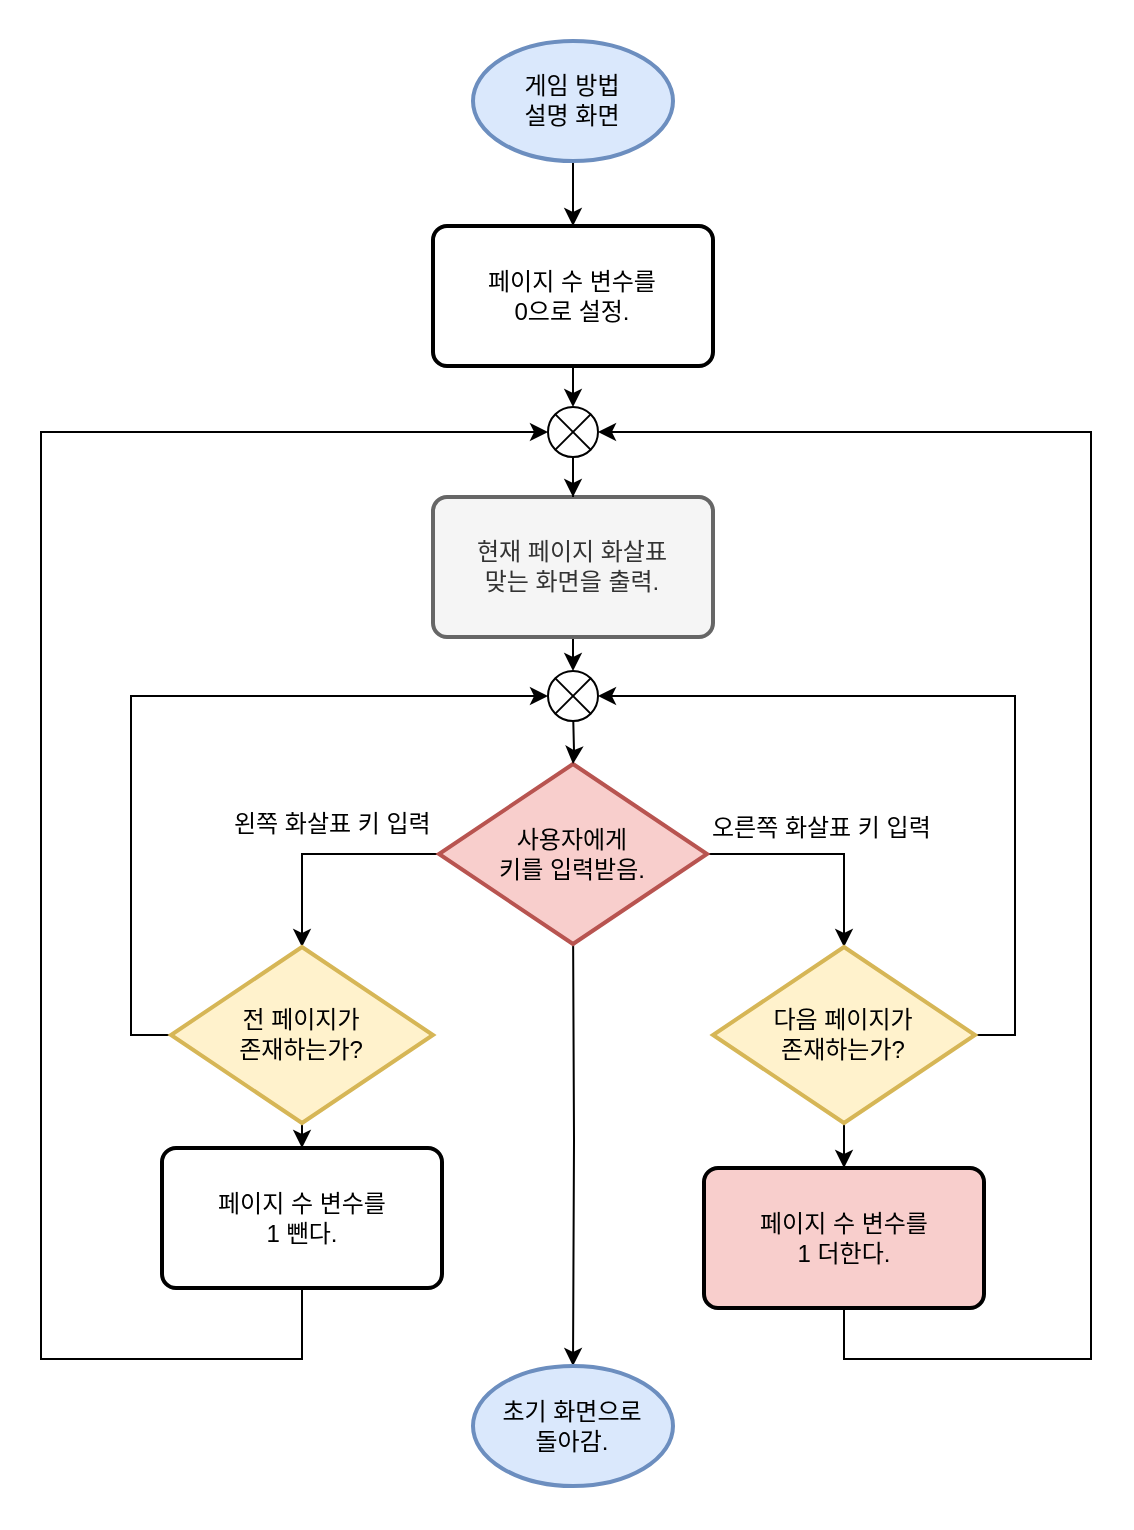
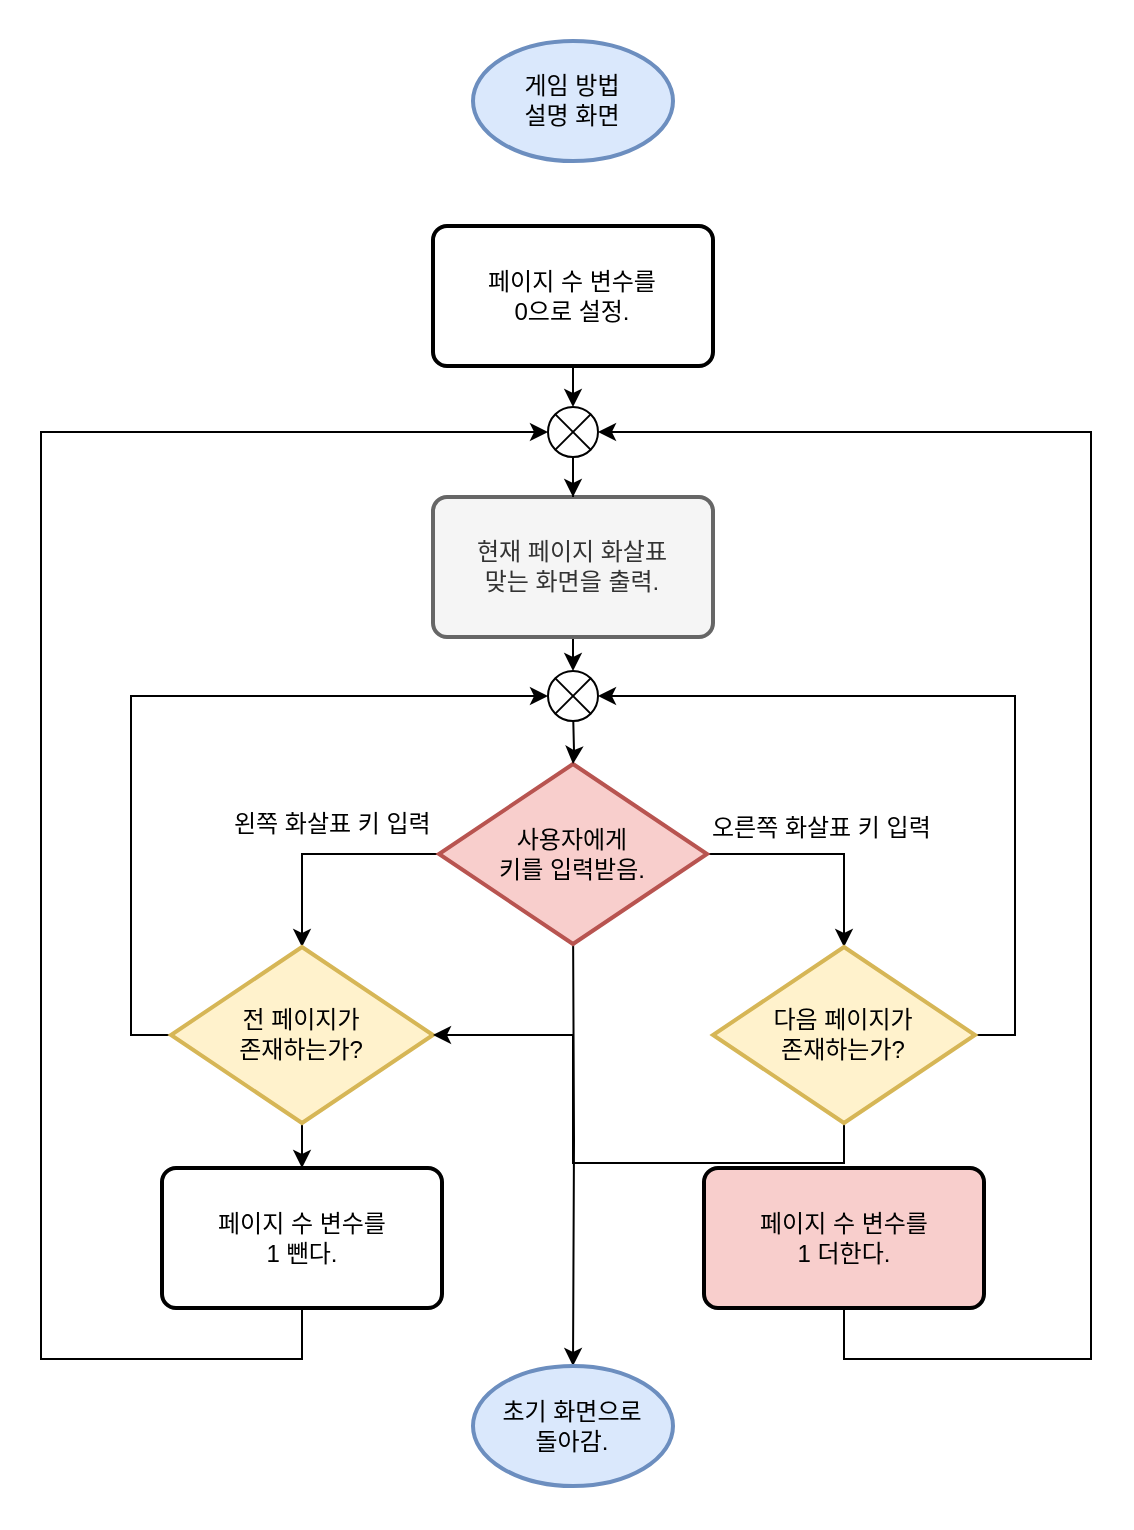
(573, 200) -> none
(844, 1153) -> (717, 1163)
(302, 1218) -> (302, 1238)
